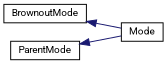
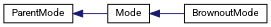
(109, 26) -> (172, 14)
